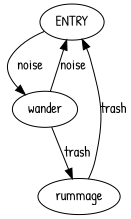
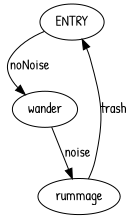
(30, 66) -> (30, 66)
(57, 71) -> none
(78, 153) -> (78, 153)
